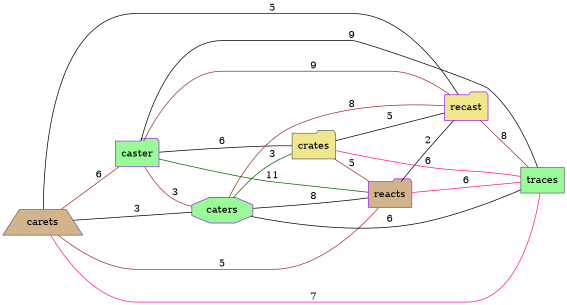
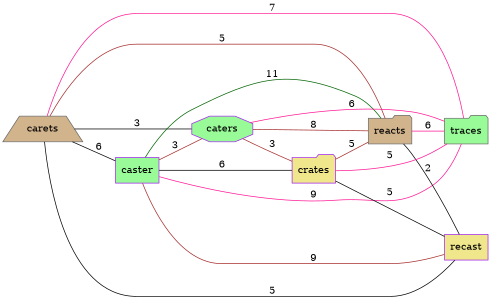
(337, 41) -> (322, 201)
(466, 108) -> (466, 247)
(320, 117) -> none
(504, 144) -> none
(314, 146) -> (314, 170)
(137, 154) -> (137, 170)
(428, 161) -> (390, 156)
(260, 172) -> (267, 150)
(543, 180) -> (466, 131)
(90, 188) -> (94, 151)
(390, 195) -> (390, 131)
(311, 204) -> (311, 130)
(388, 227) -> (348, 110)
